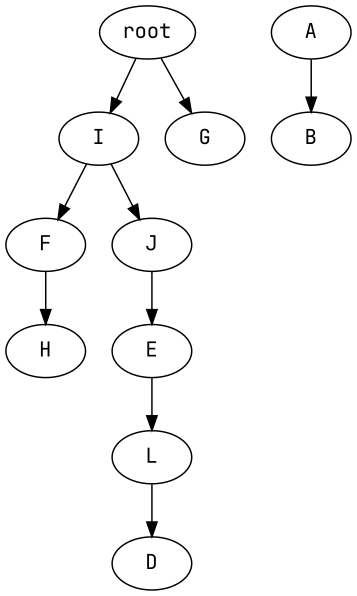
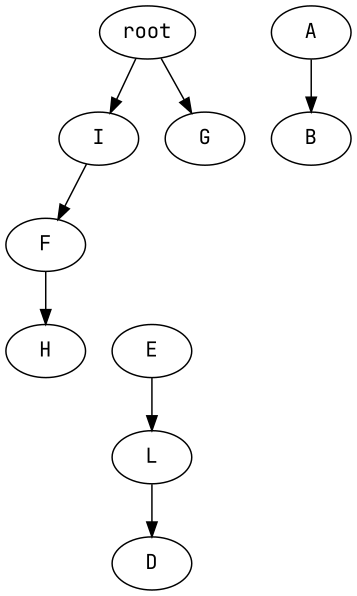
(152, 245) -> none
